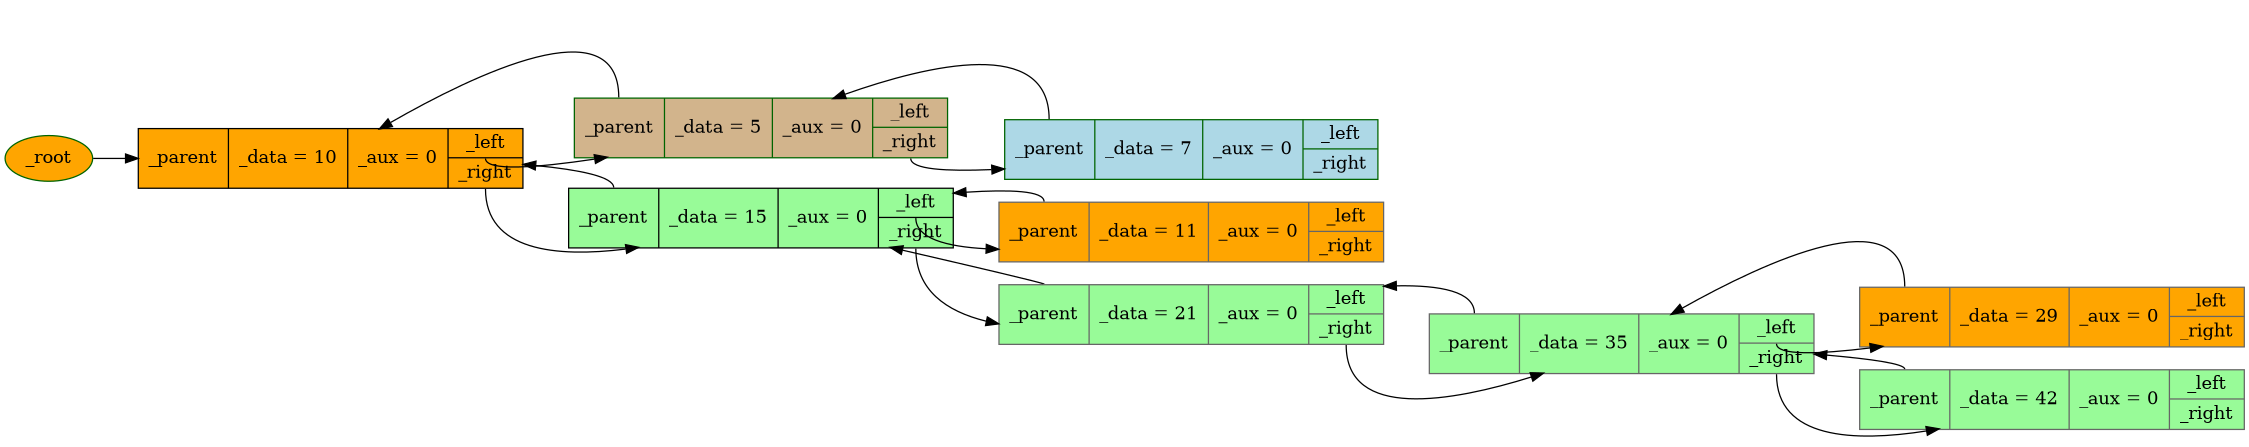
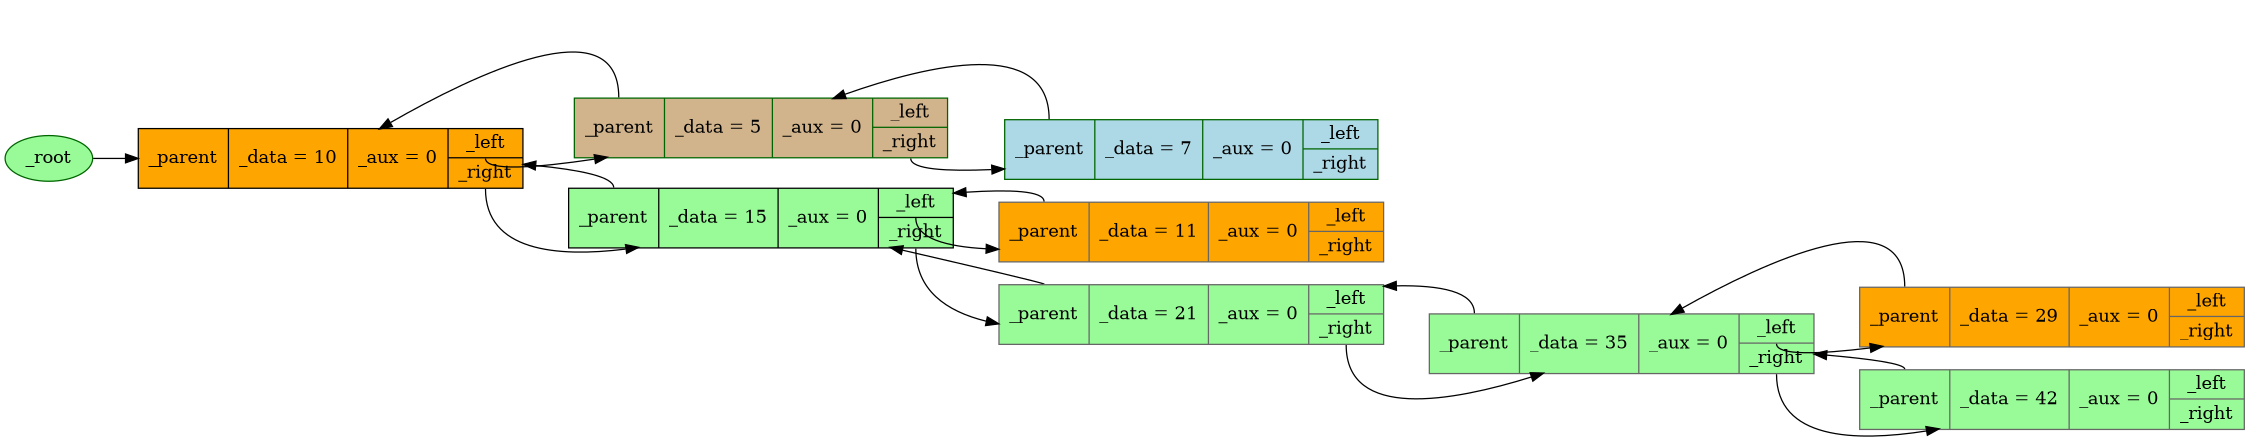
(49, 158) -> (49, 158)
